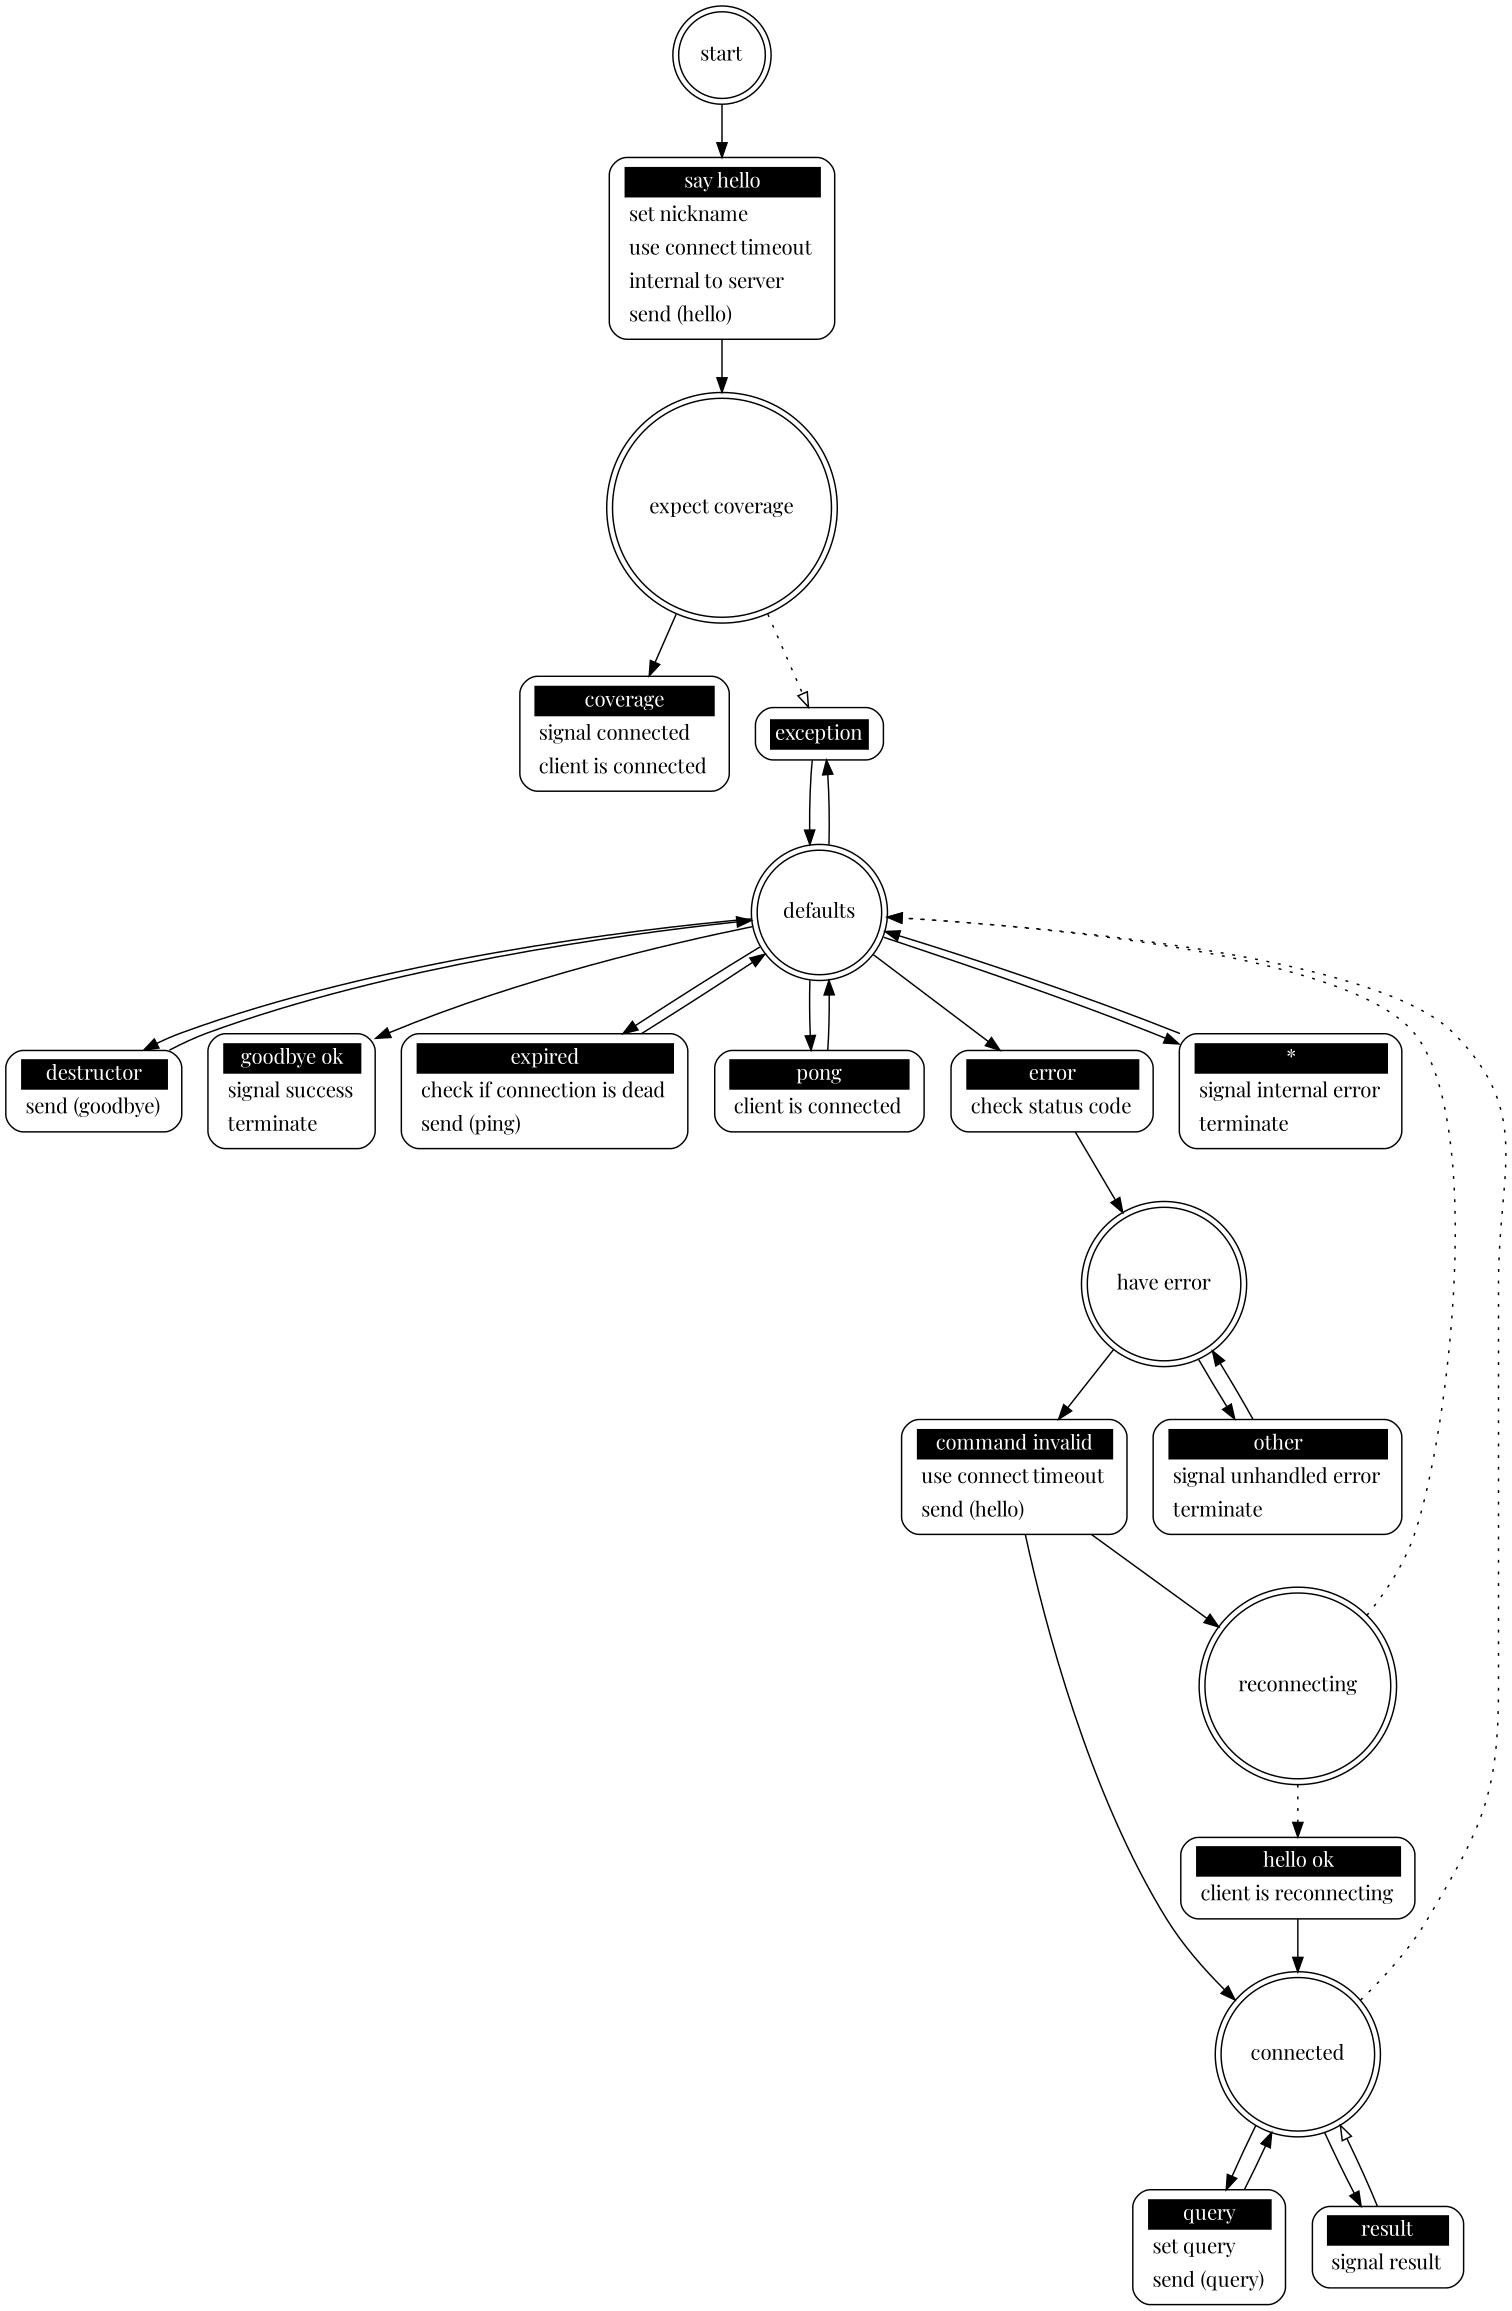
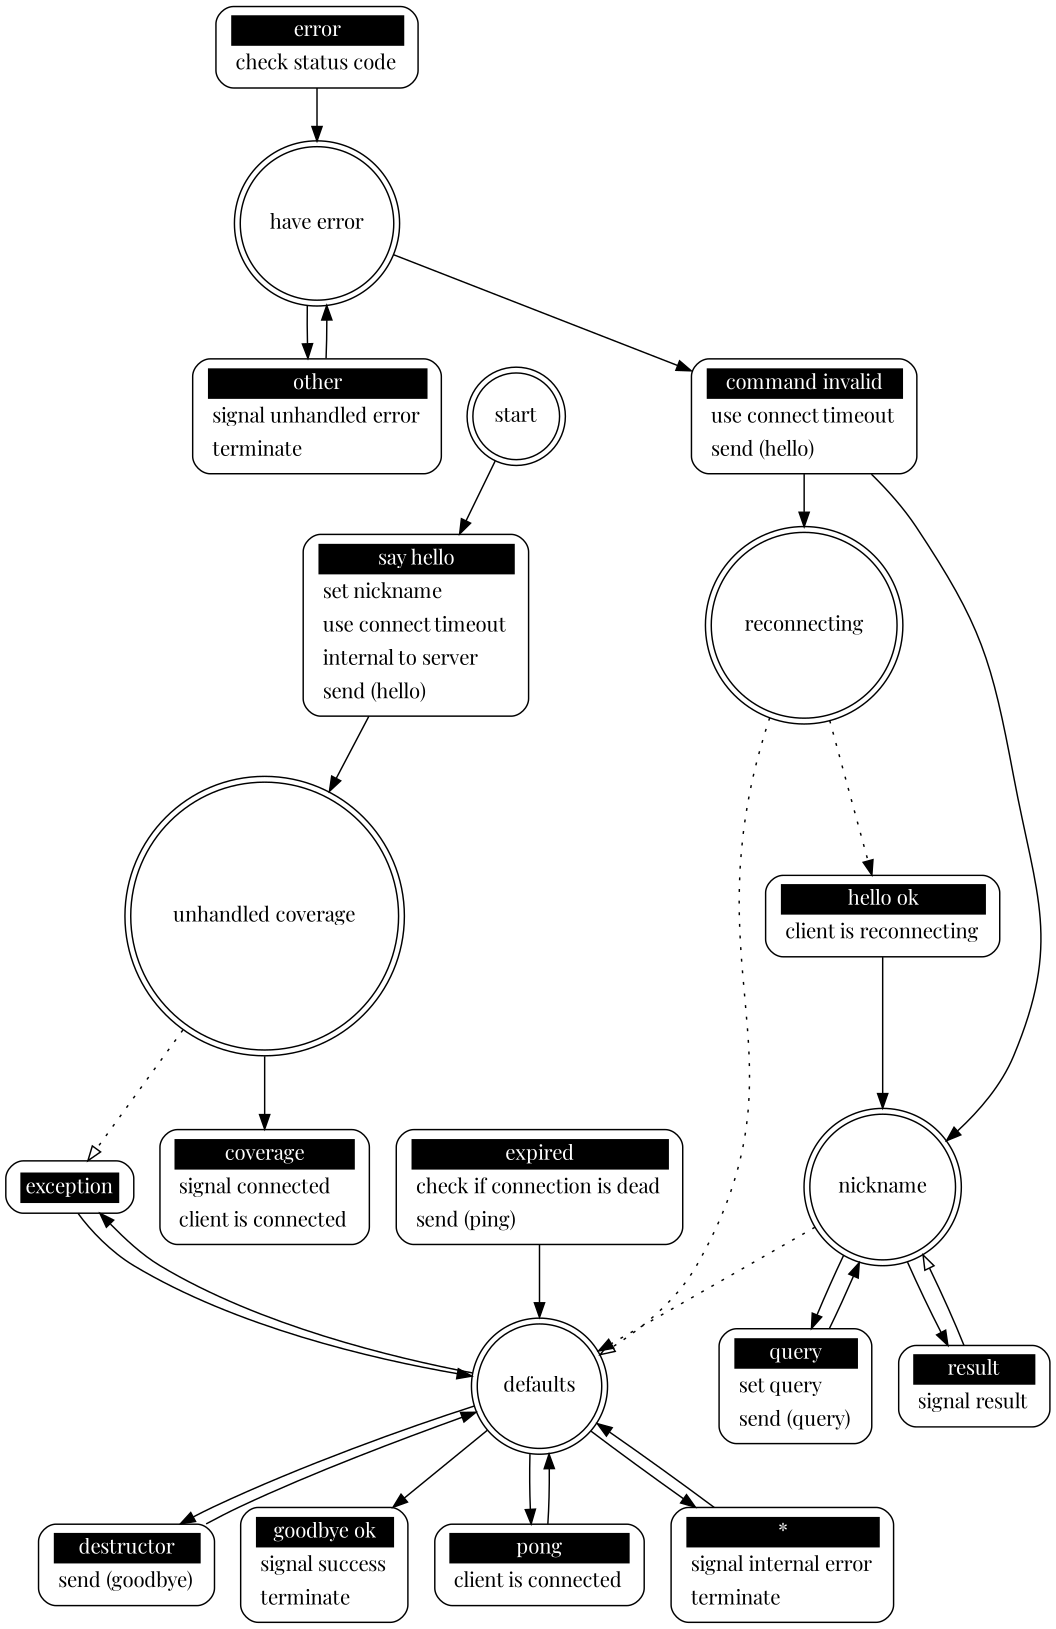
(722, 508) -> (265, 916)
(697, 986) -> none
(931, 998) -> none
(1298, 2054) -> (883, 1187)
